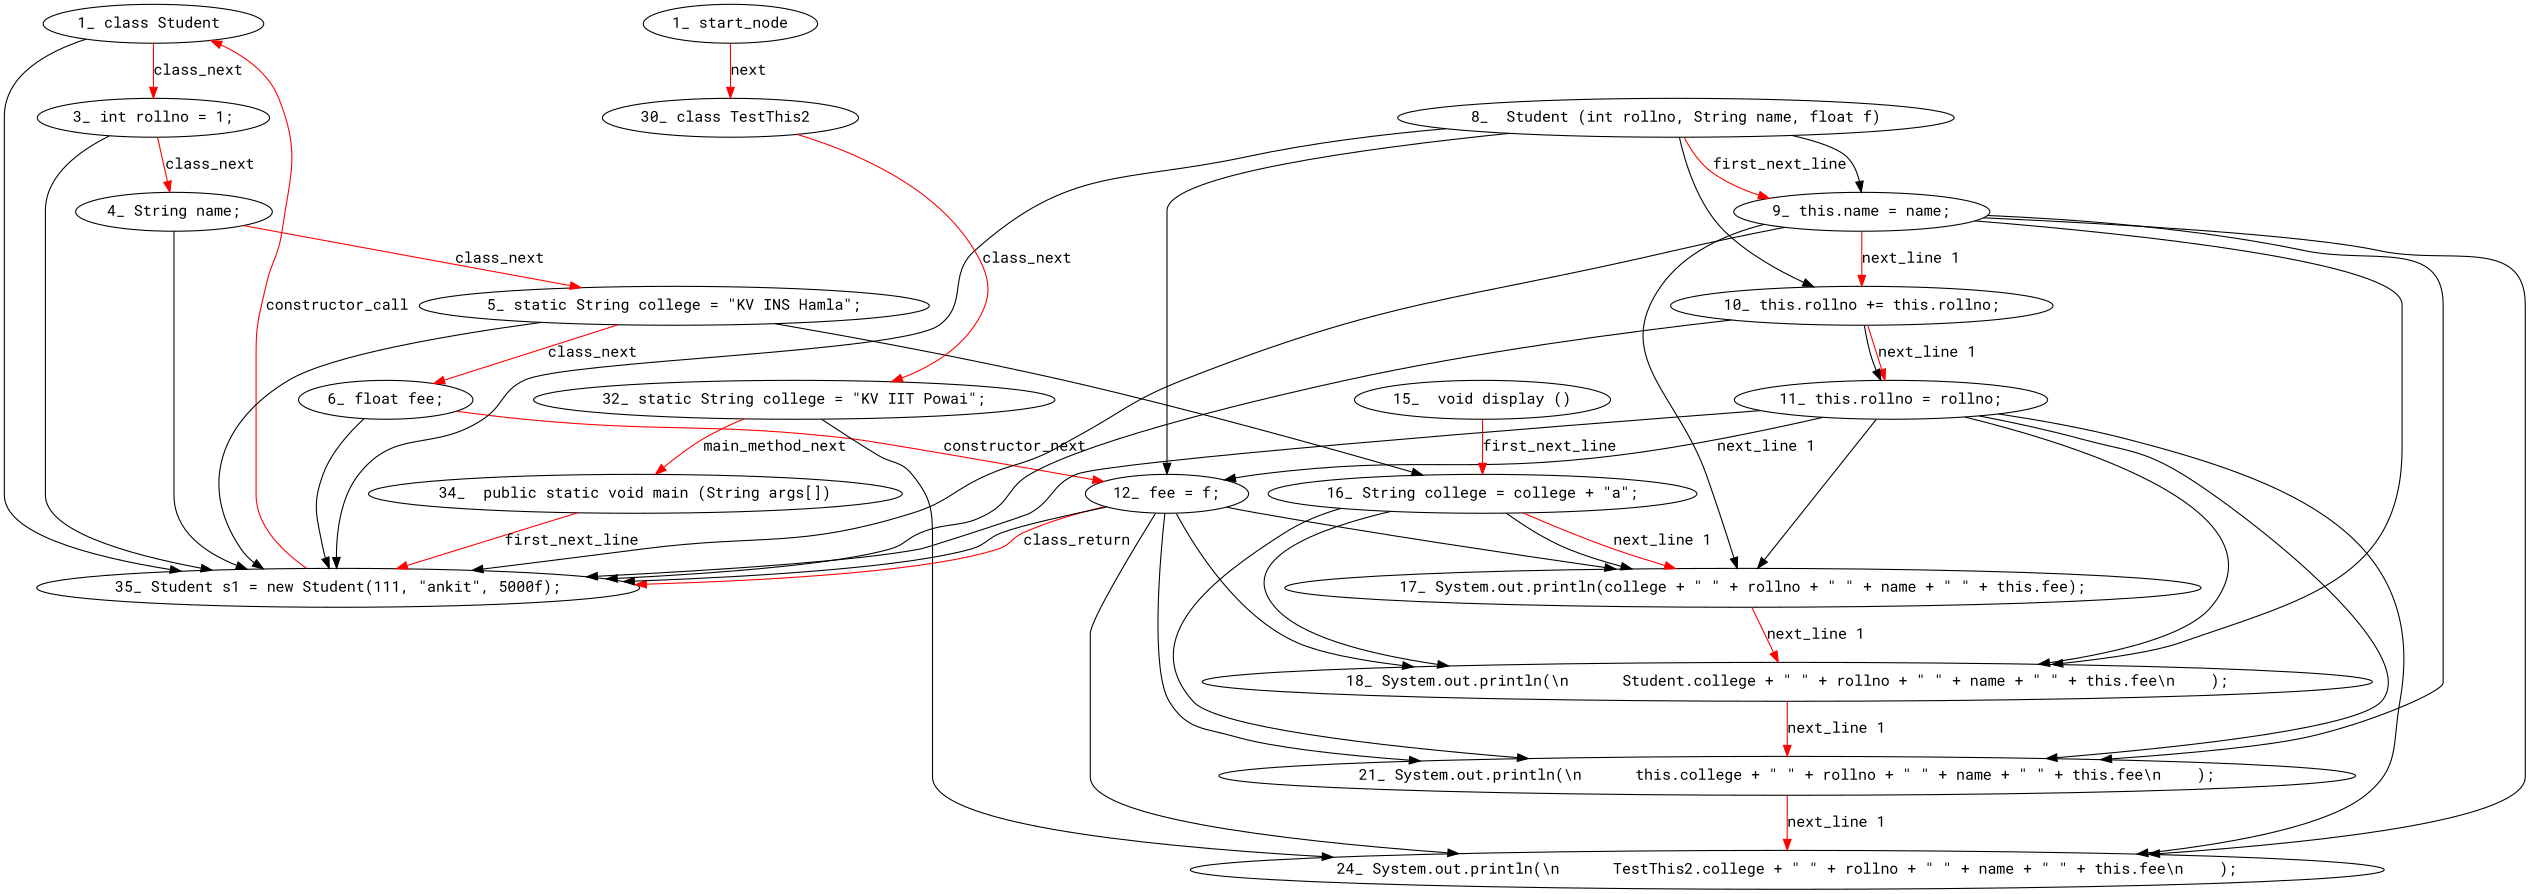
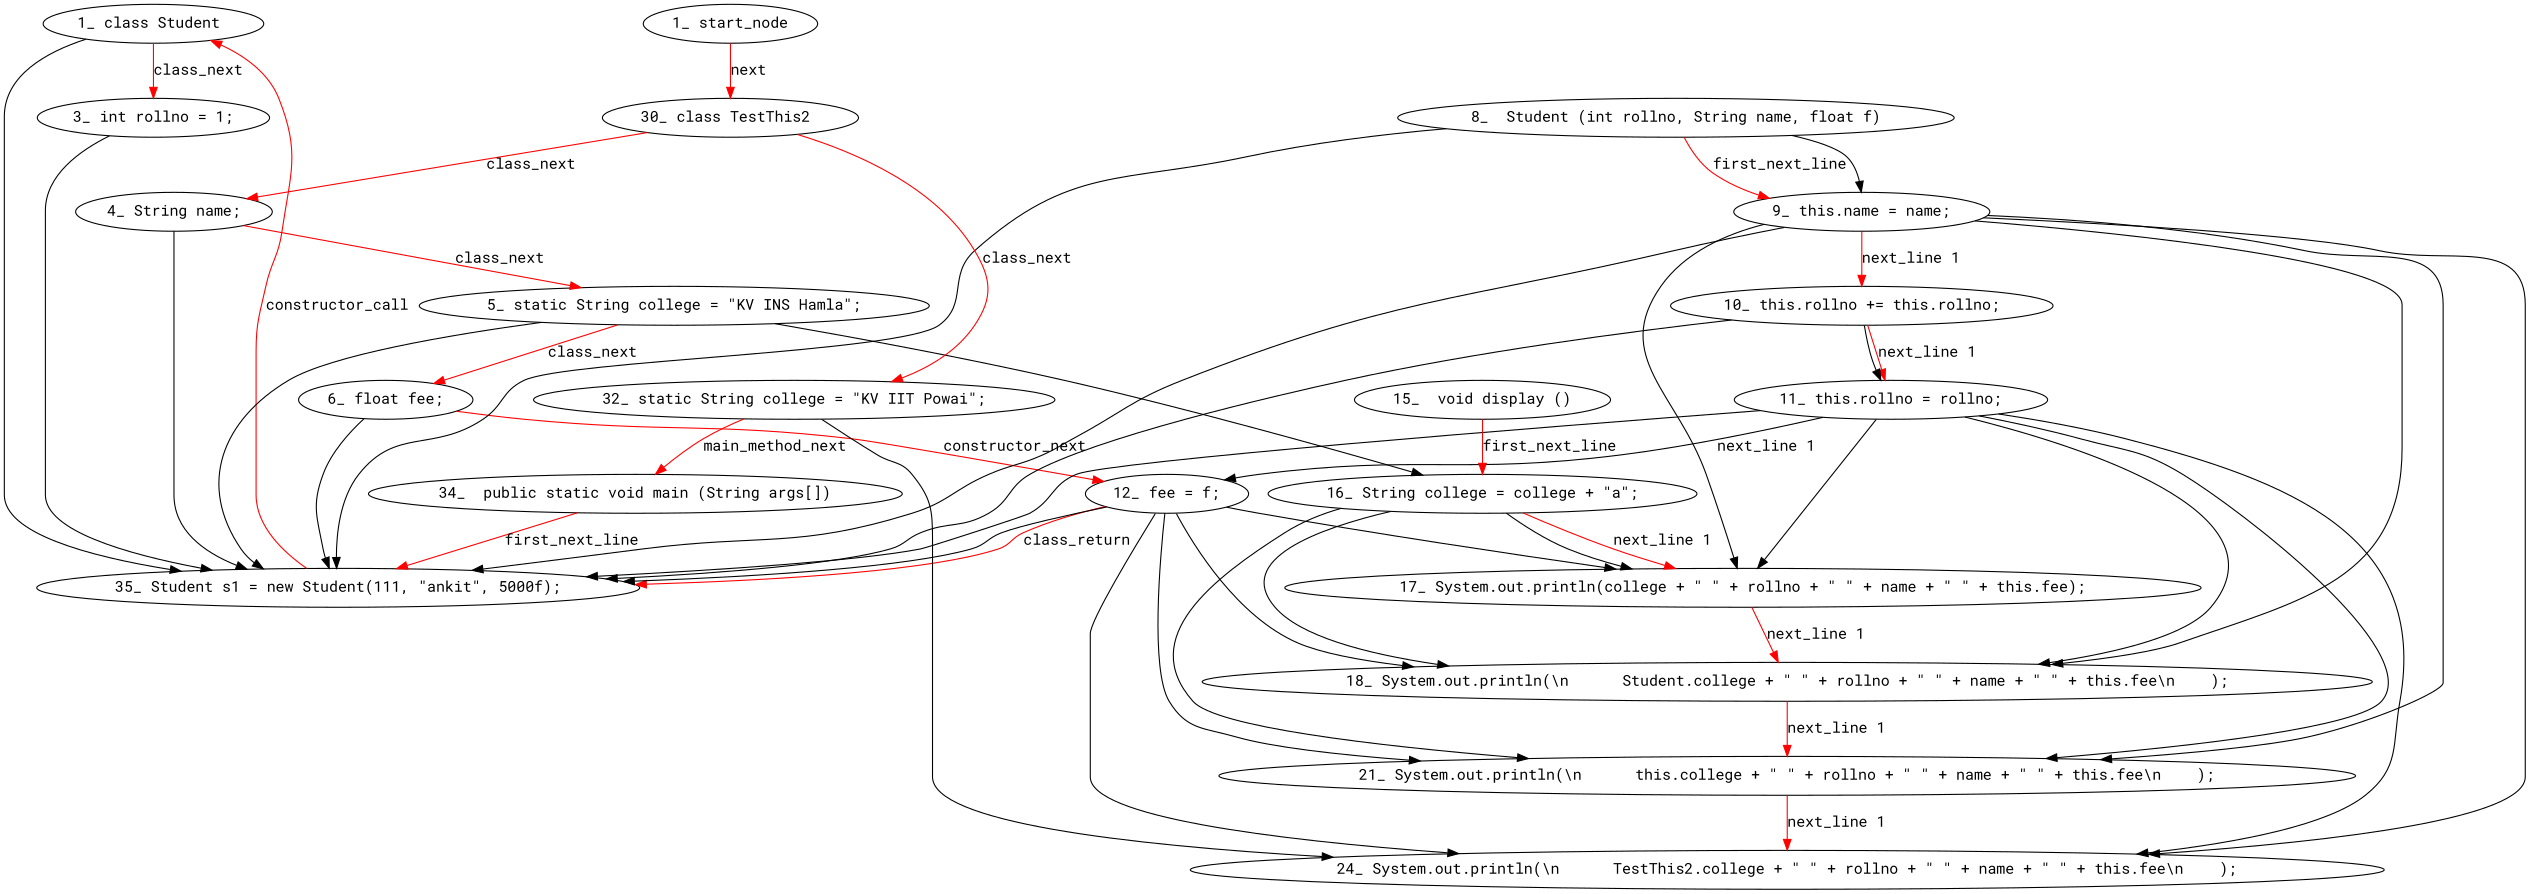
(162, 159) -> (452, 165)
(1209, 183) -> none
(1721, 227) -> none
